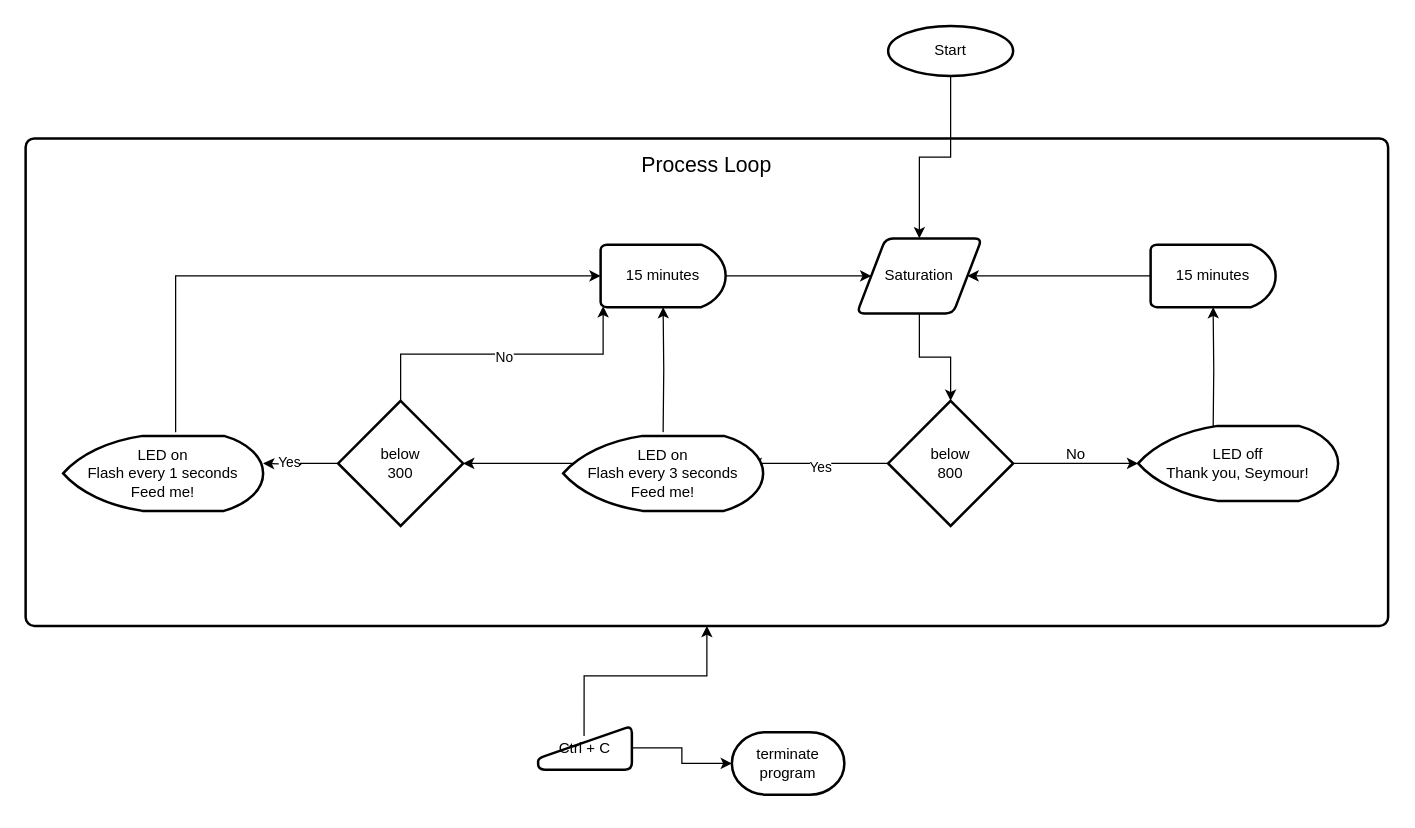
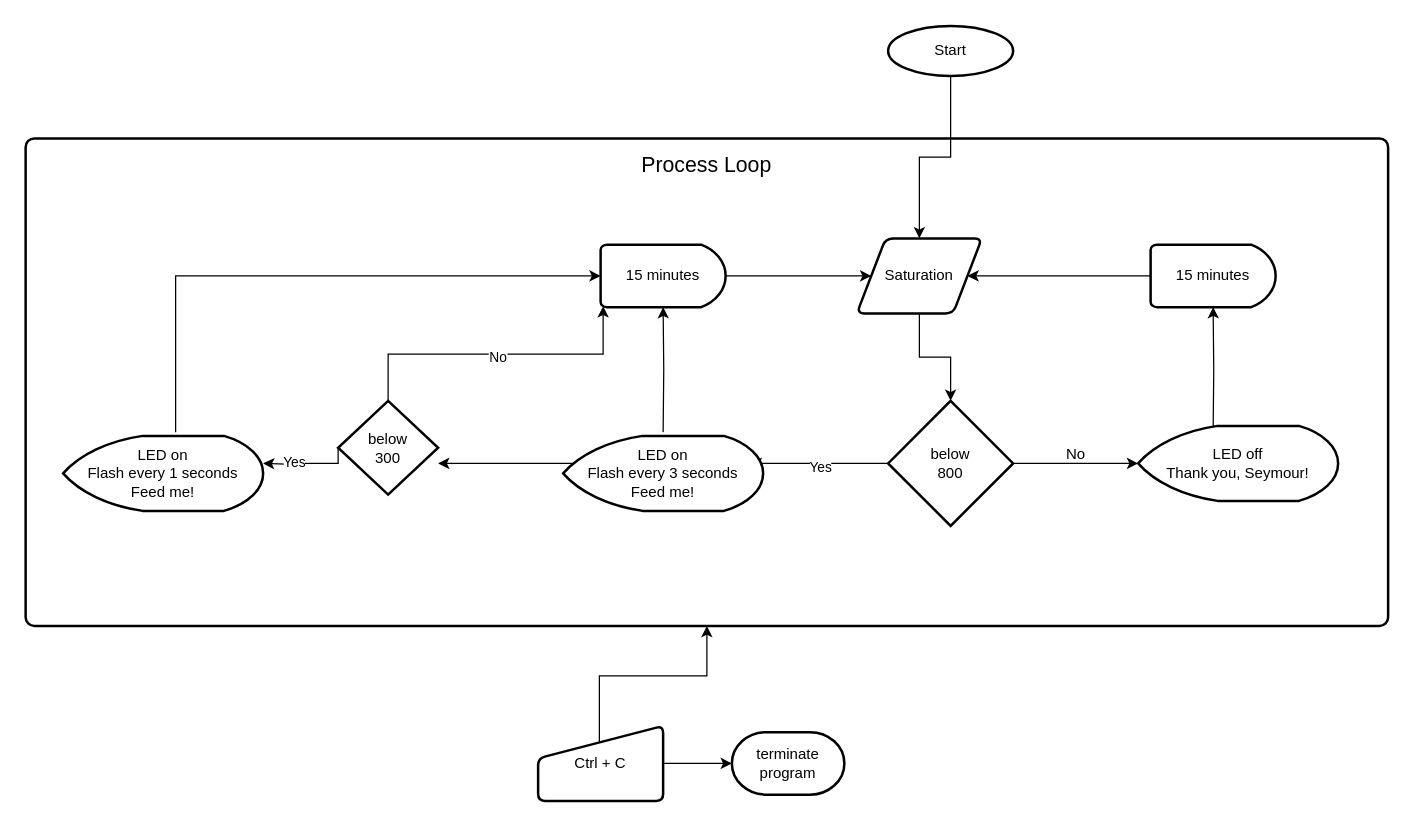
(401, 463) -> (388, 448)
(585, 748) -> (601, 763)
